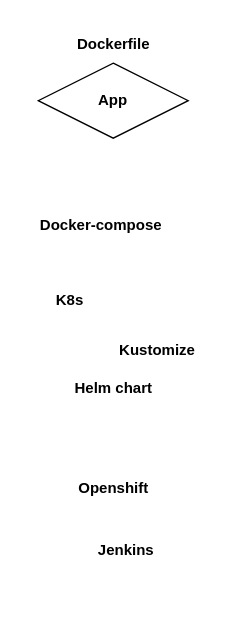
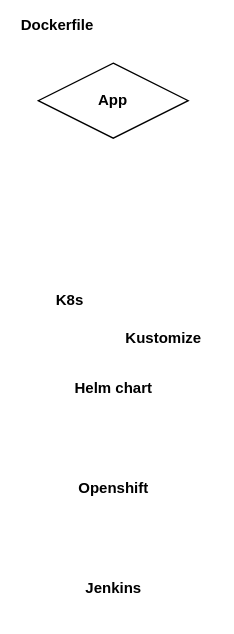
(113, 44) -> (57, 26)
(101, 226) -> none
(157, 351) -> (163, 338)
(126, 551) -> (113, 588)
